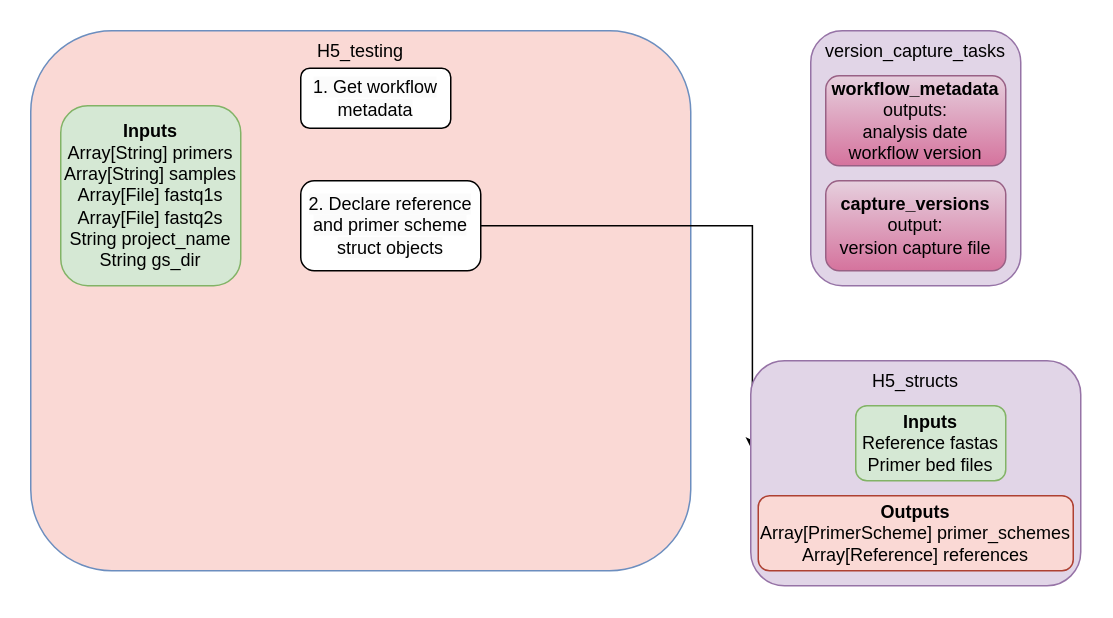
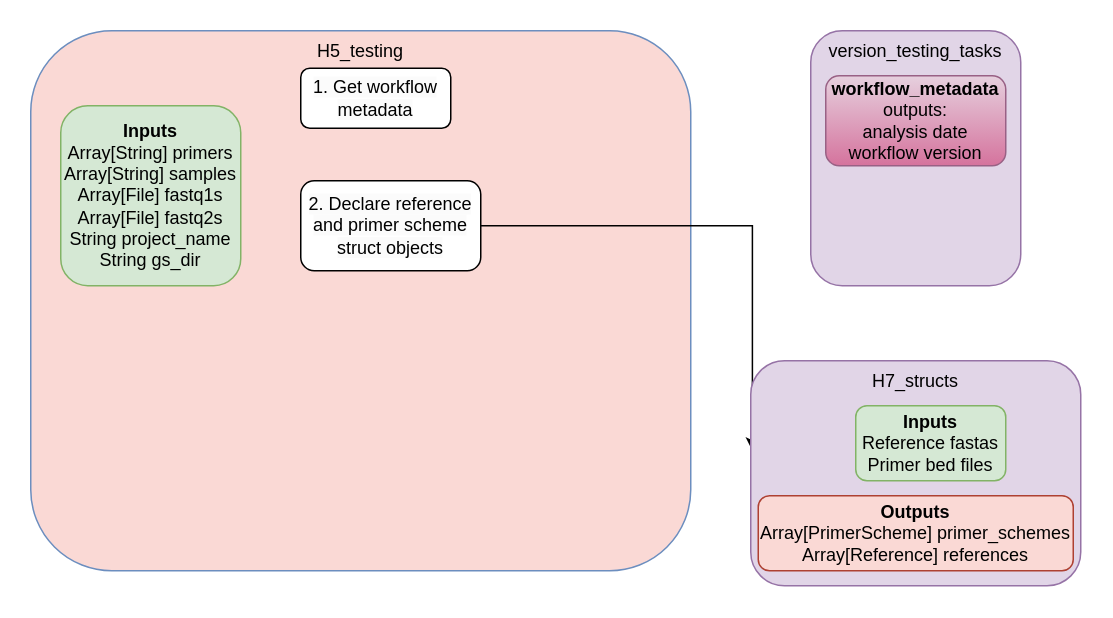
(916, 63) -> (916, 52)
(916, 226) -> none
(916, 382) -> (916, 382)
